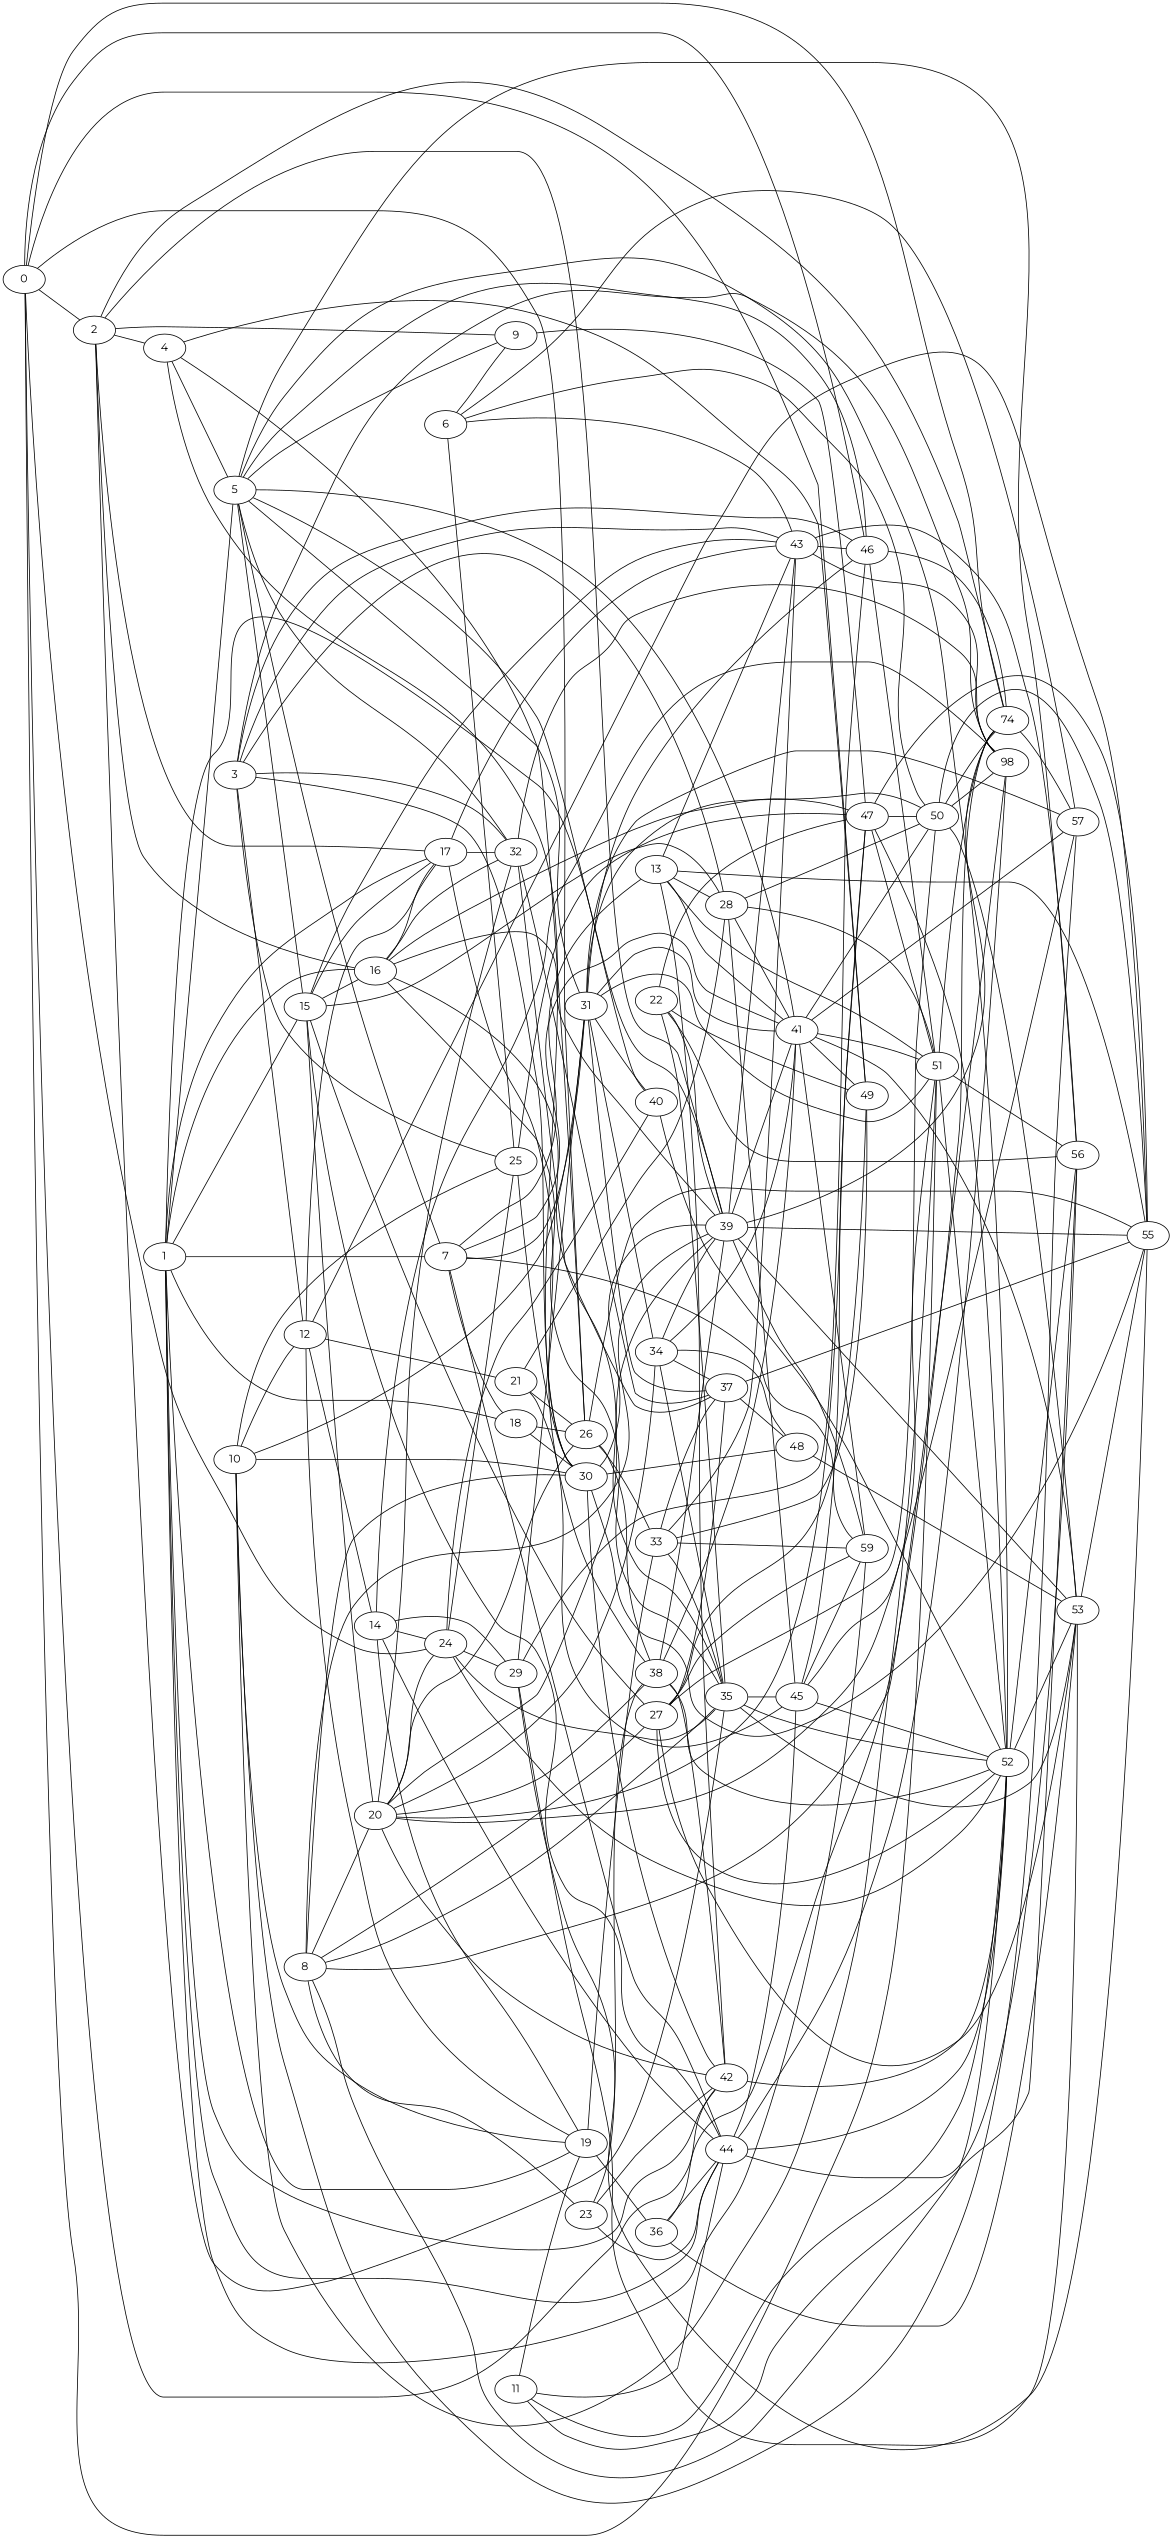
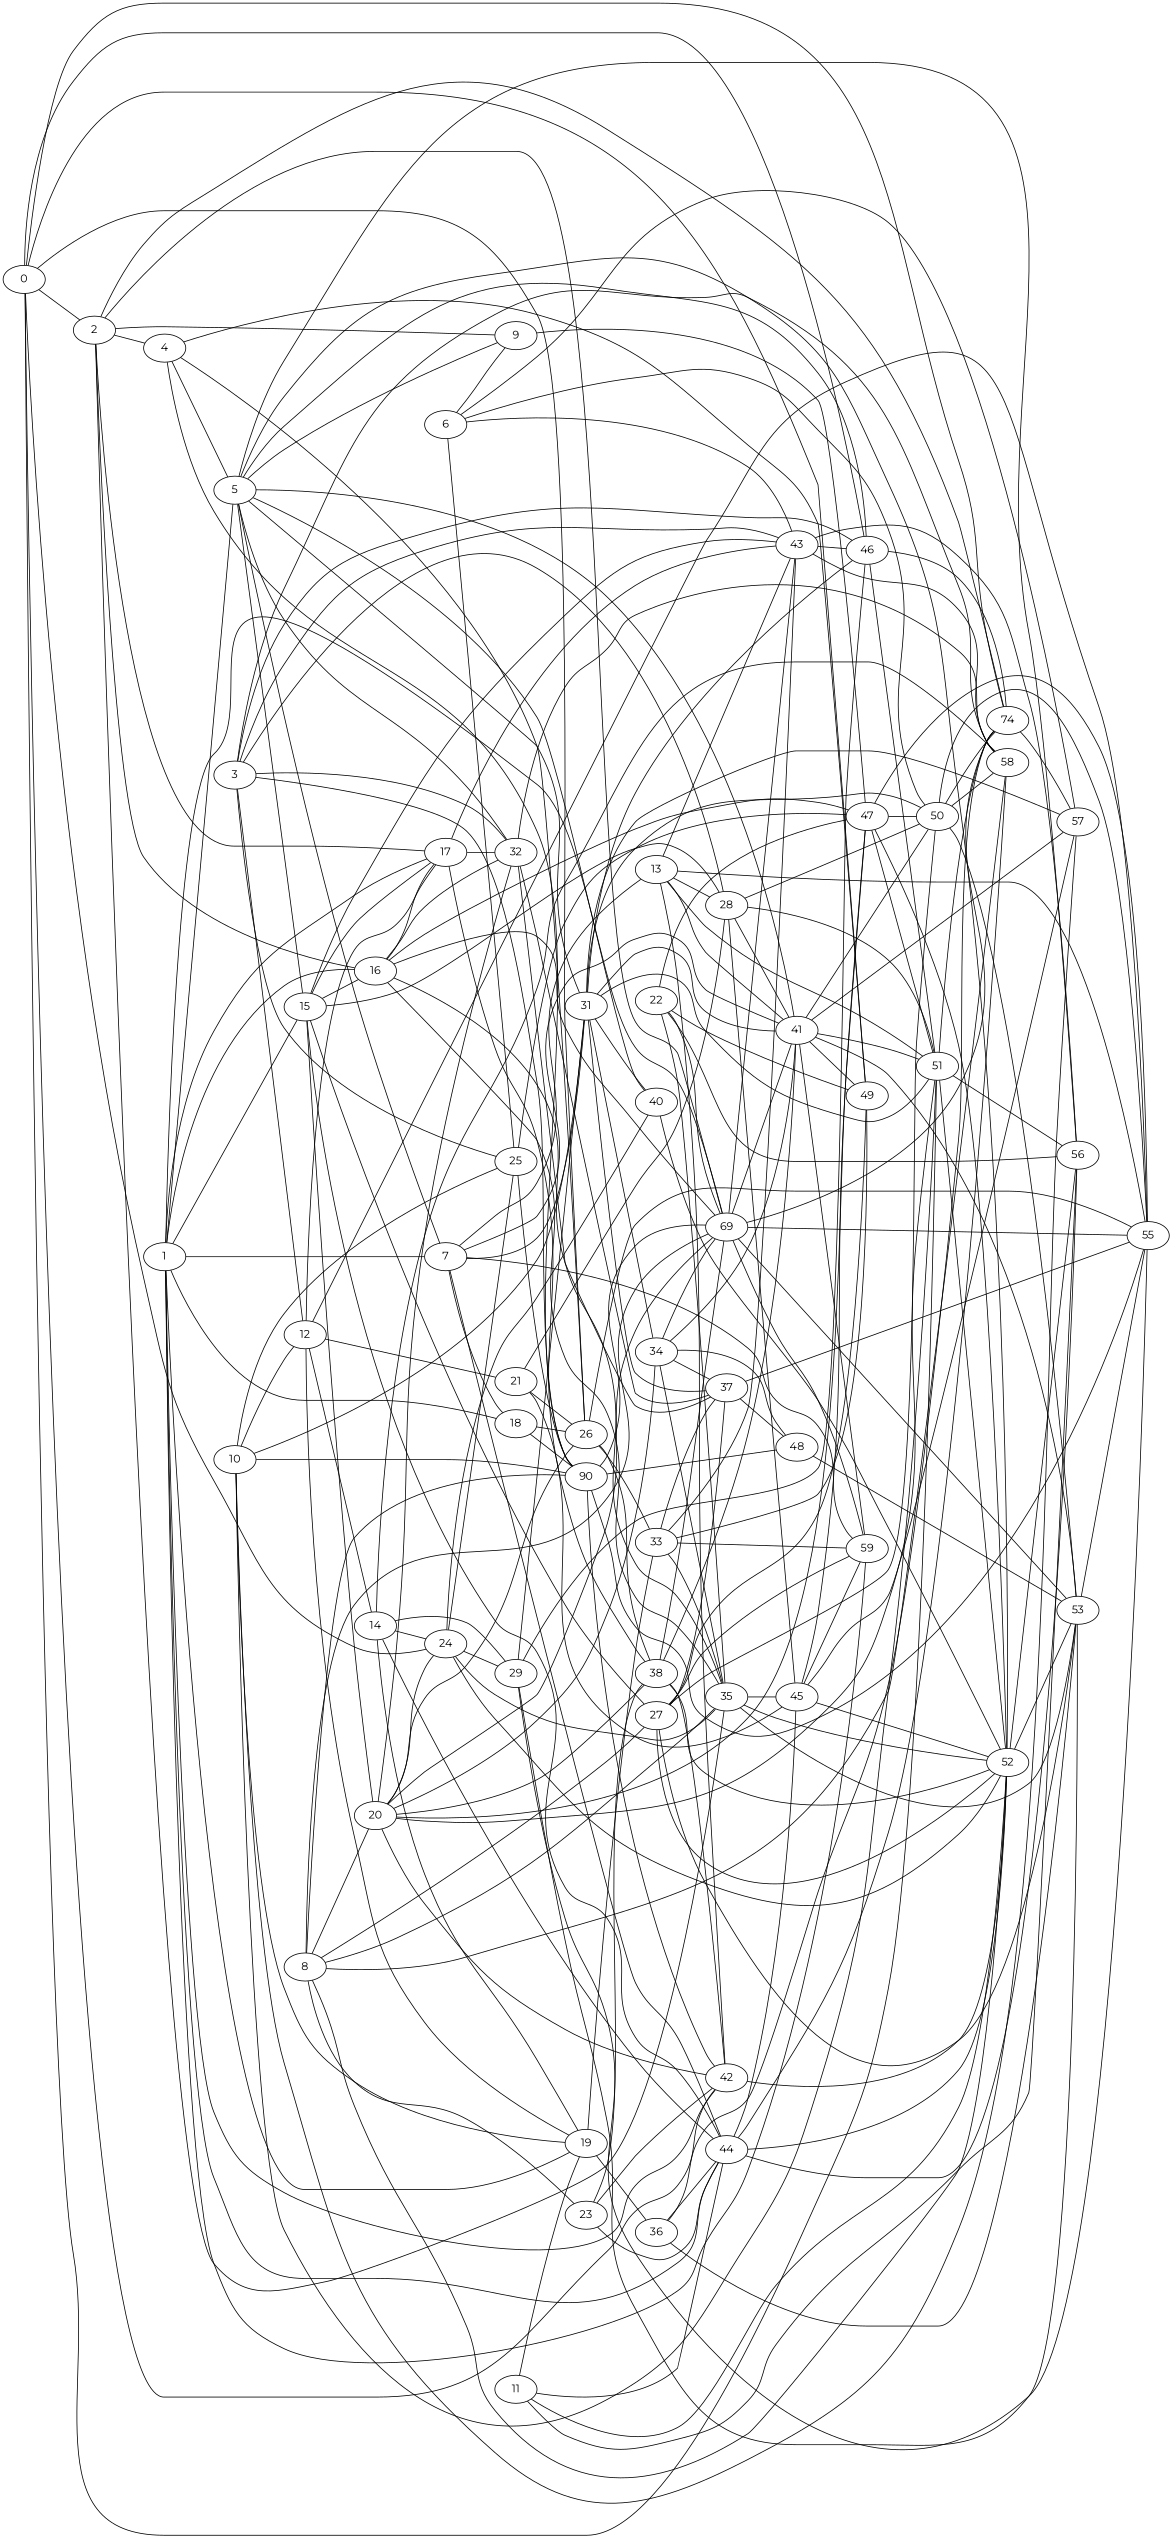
(1008, 763) -> (1008, 763)
(727, 1227) -> (727, 1227)
(586, 1477) -> (586, 1477)
